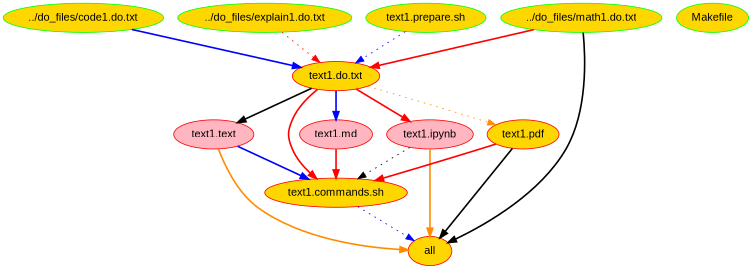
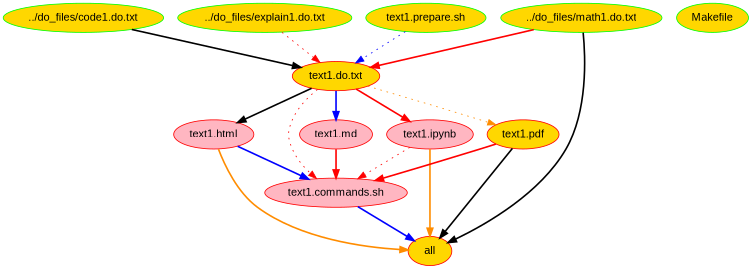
(212, 48) -> (212, 48)
(289, 130) -> (289, 130)
(214, 134) -> (214, 134)
(387, 161) -> (387, 161)
(336, 193) -> (336, 193)
(383, 222) -> (383, 222)
